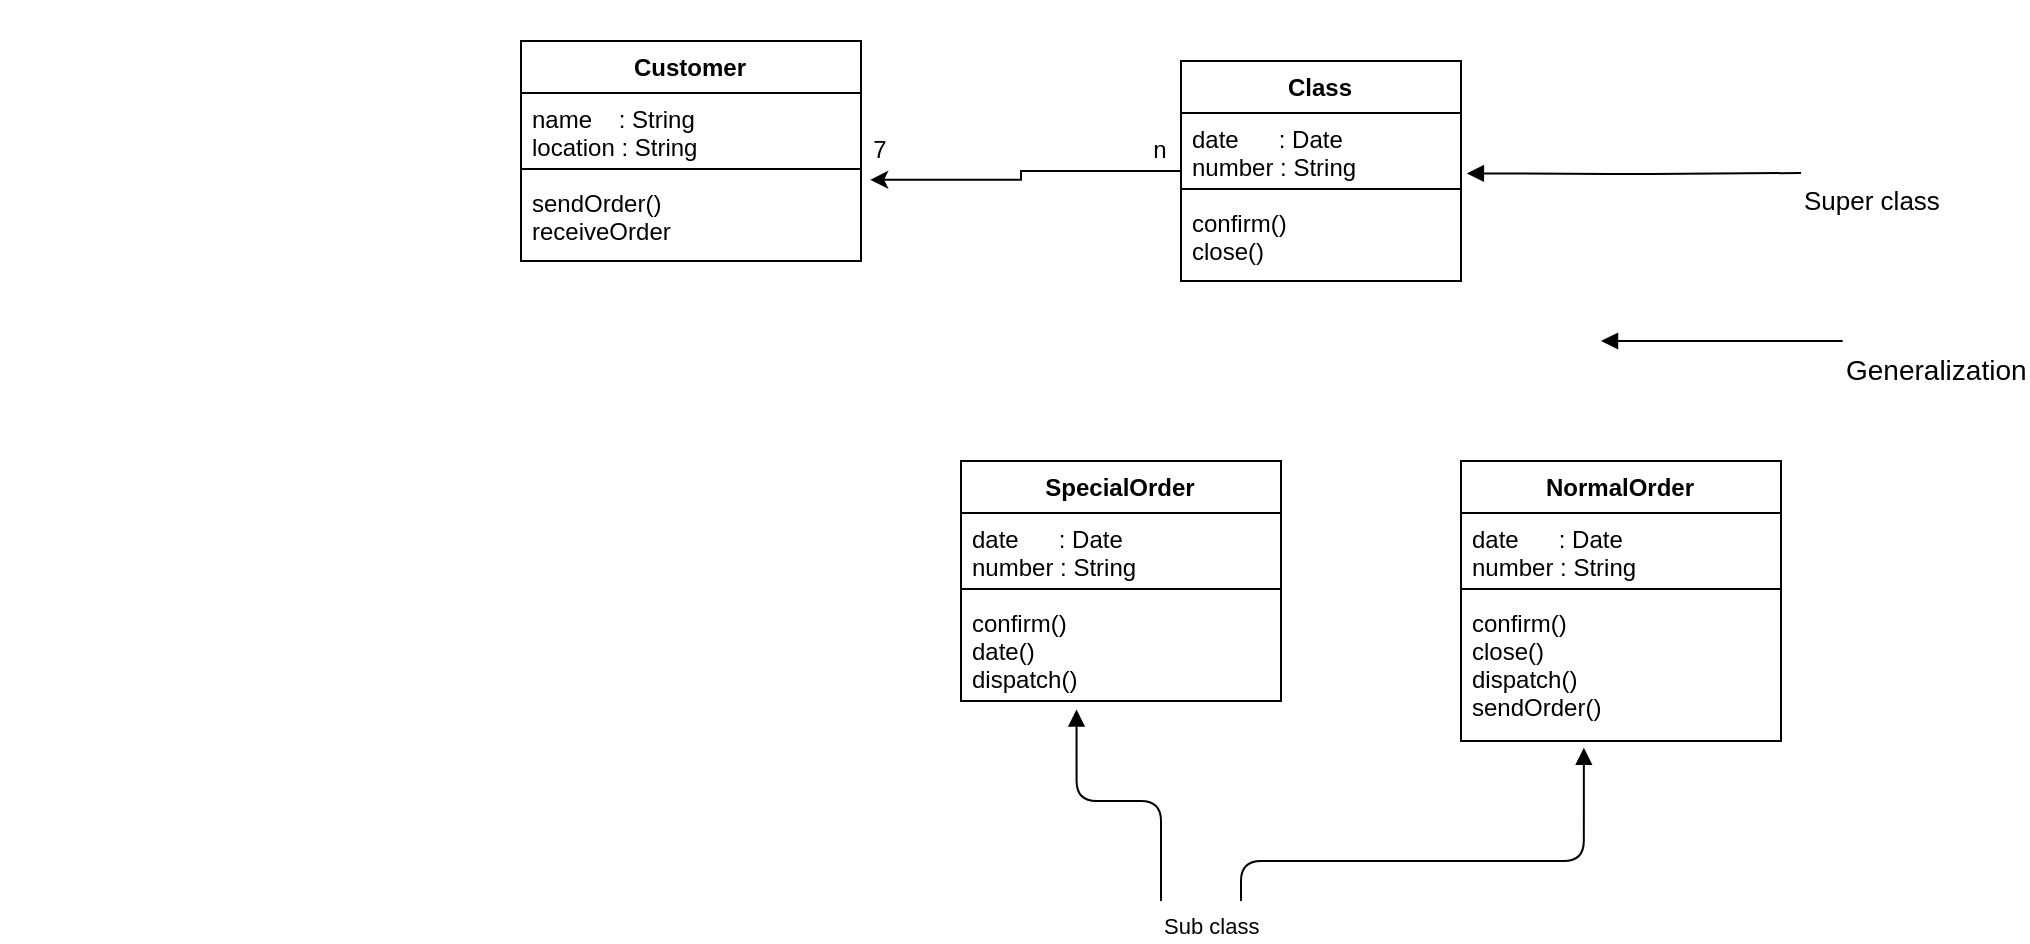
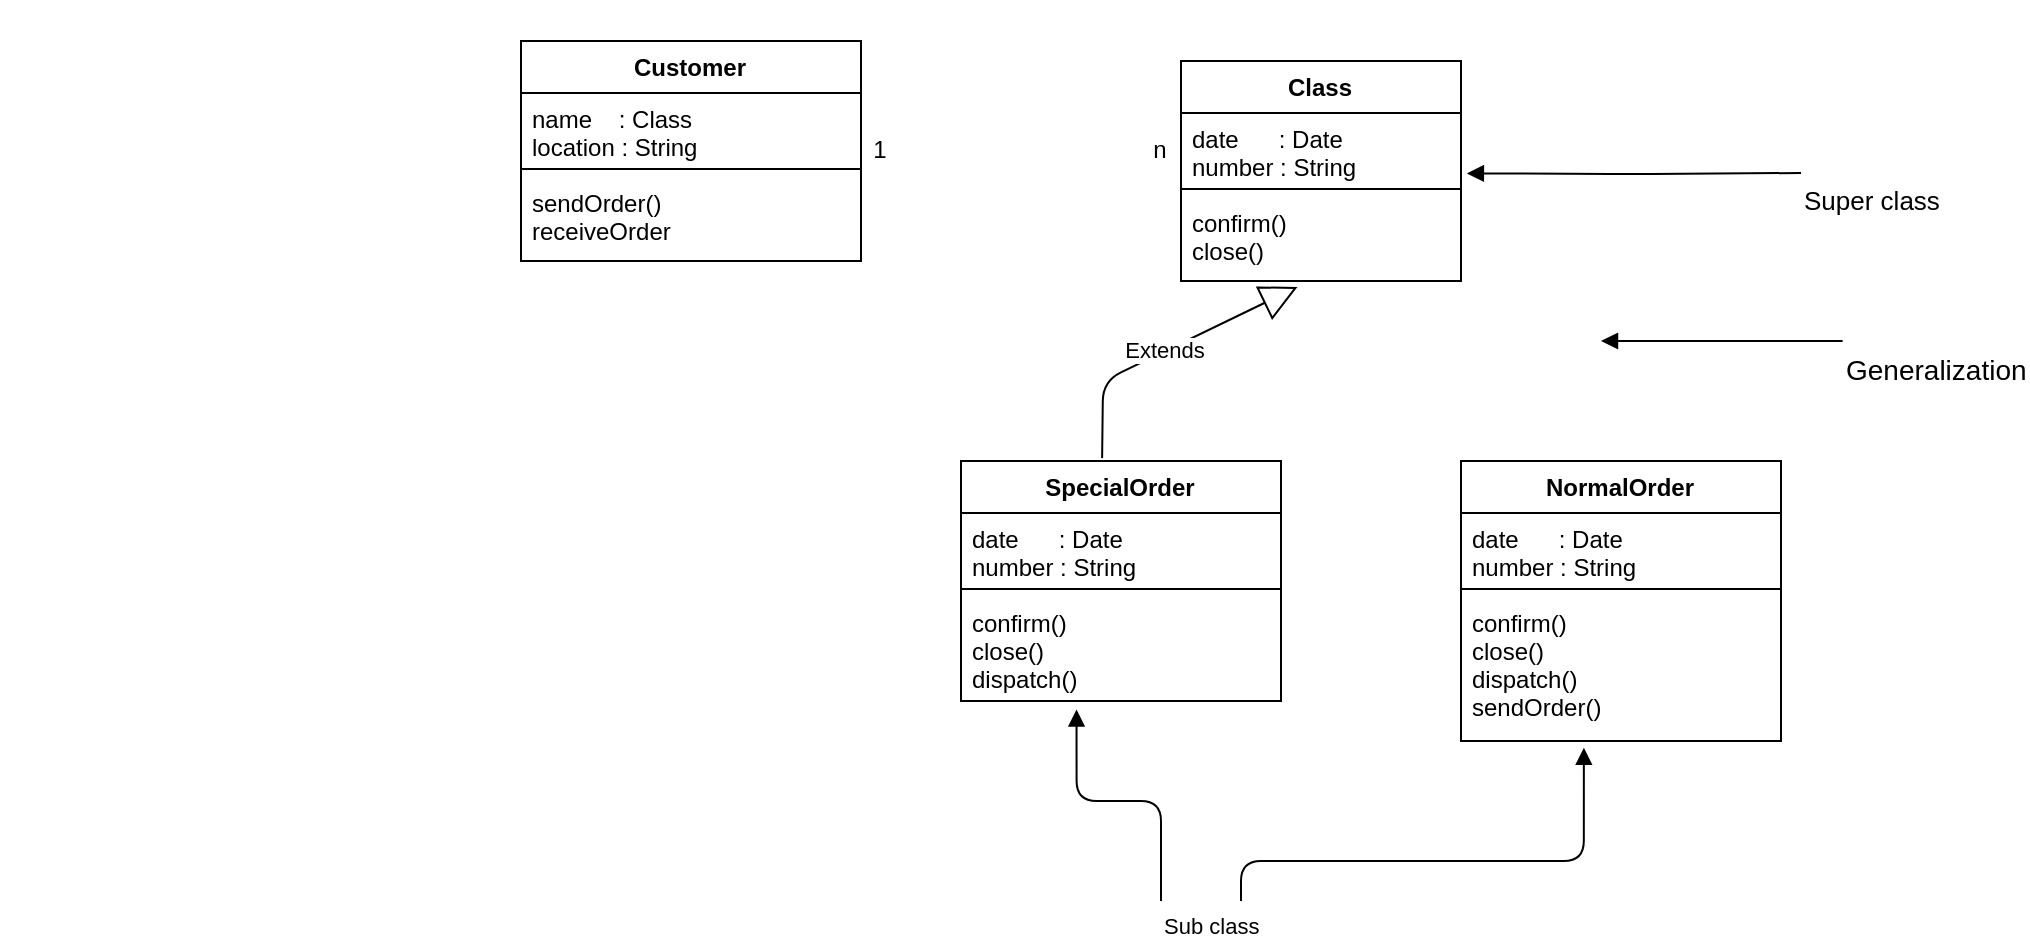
(624, 120) -> (617, 120)
(881, 151) -> (881, 151)
(1027, 171) -> none
none -> (1103, 404)
(1029, 624) -> (1029, 624)
